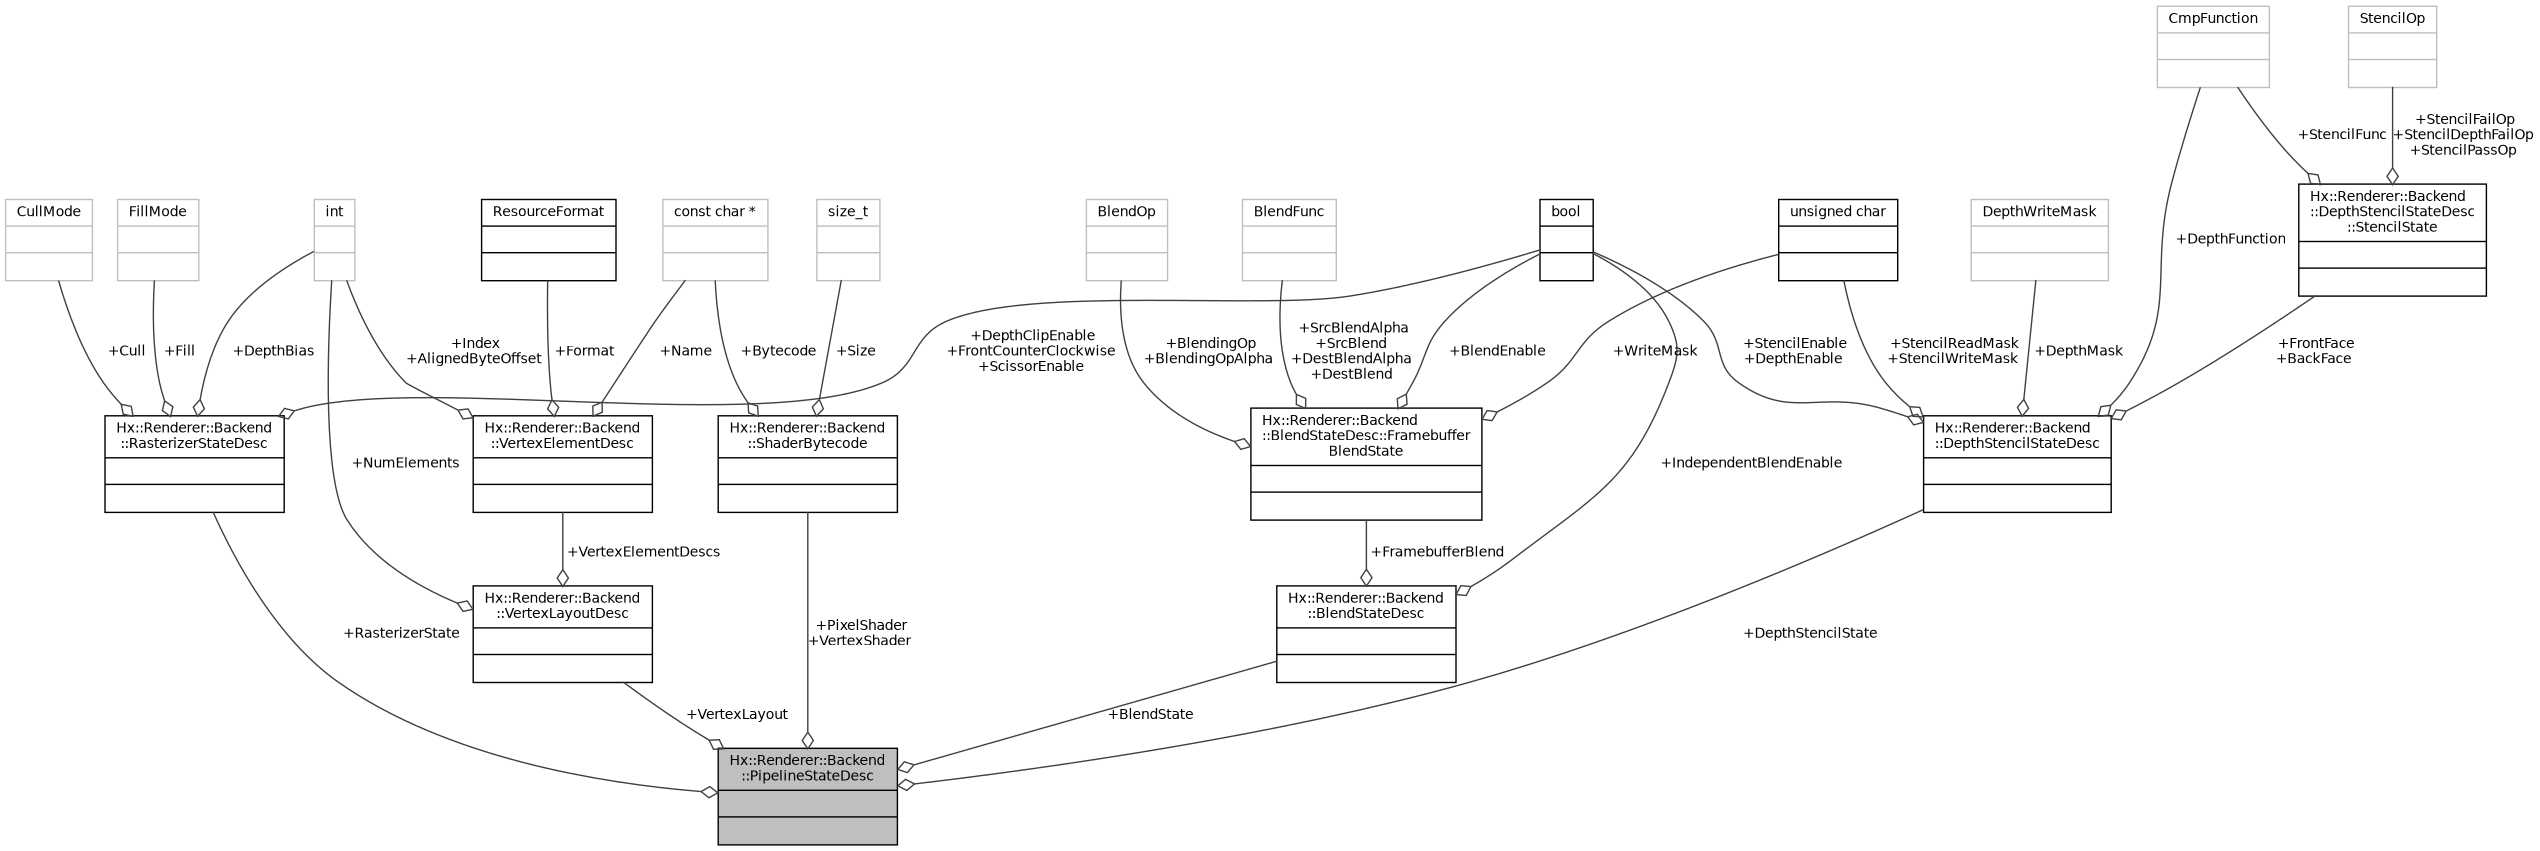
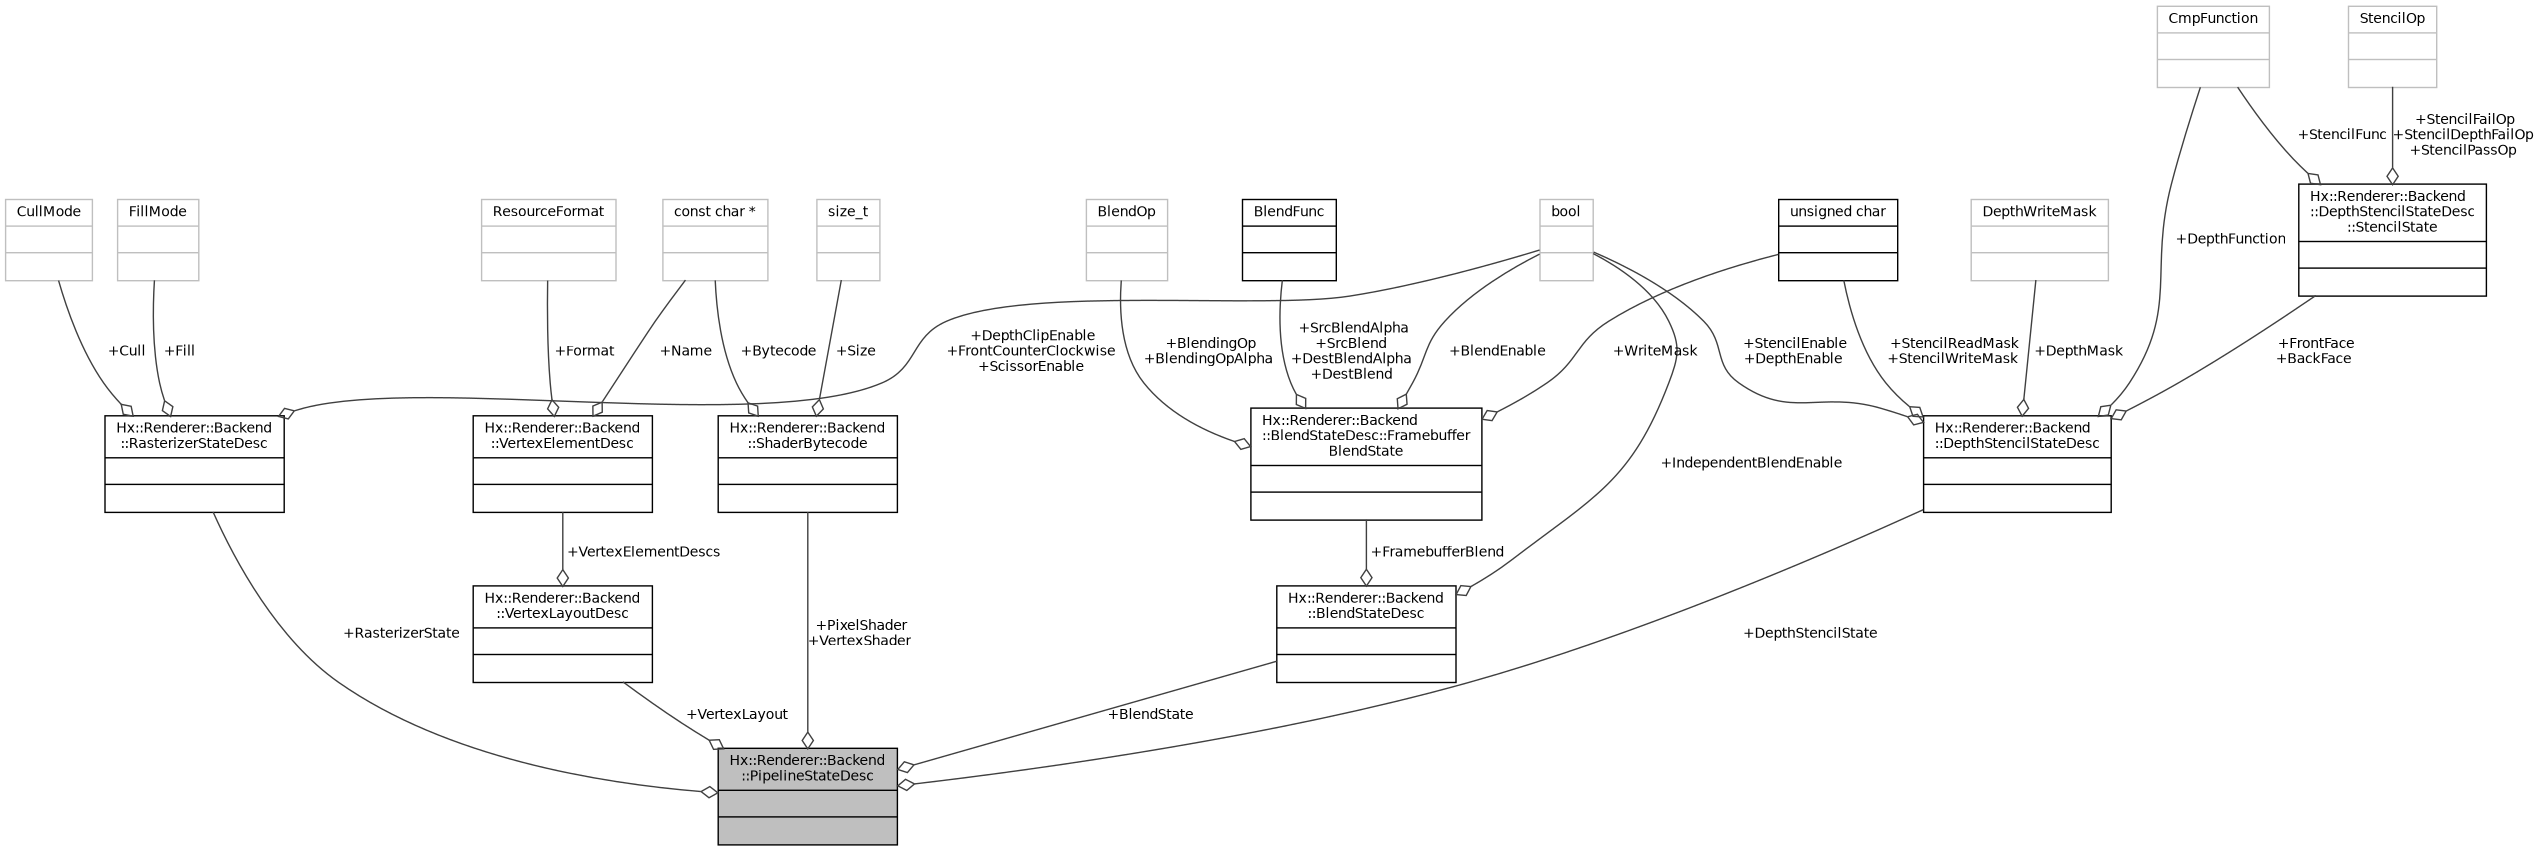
(335, 240) -> none
(549, 240) -> (549, 240)
(1289, 240) -> (1289, 240)
(1567, 240) -> (1567, 240)
